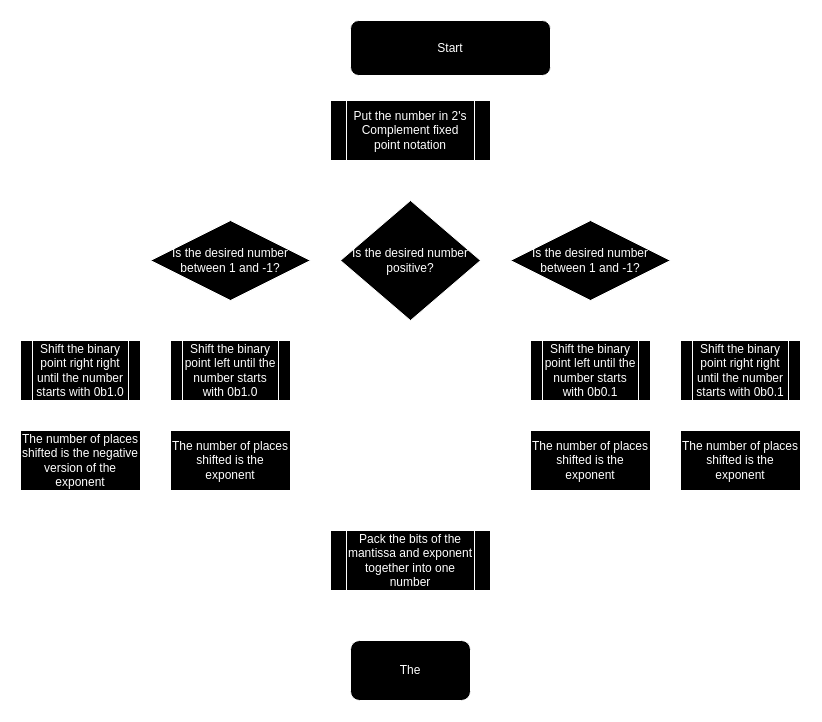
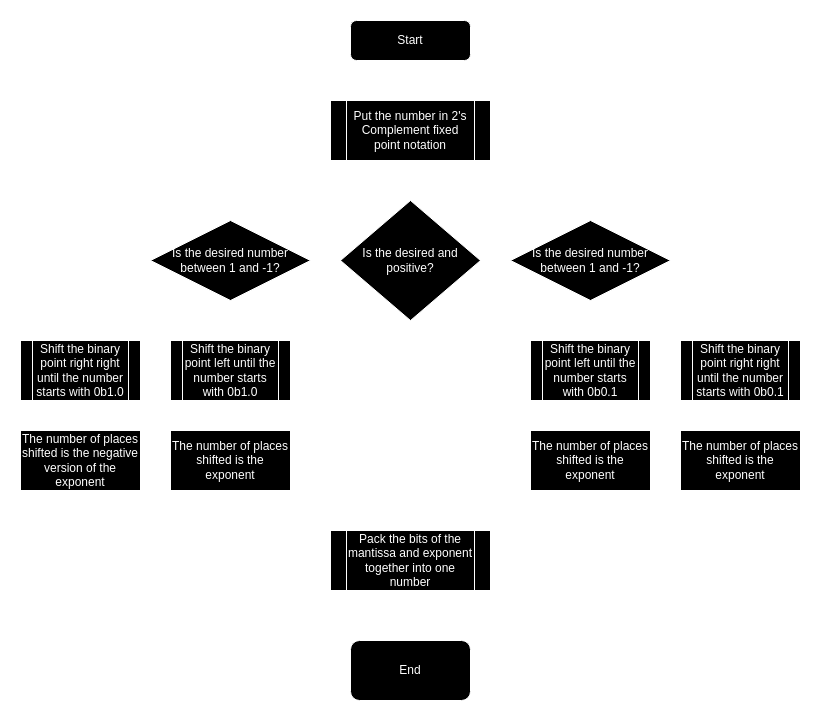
(451, 48) -> (411, 41)
(411, 261) -> (411, 261)
(411, 671) -> (411, 671)
